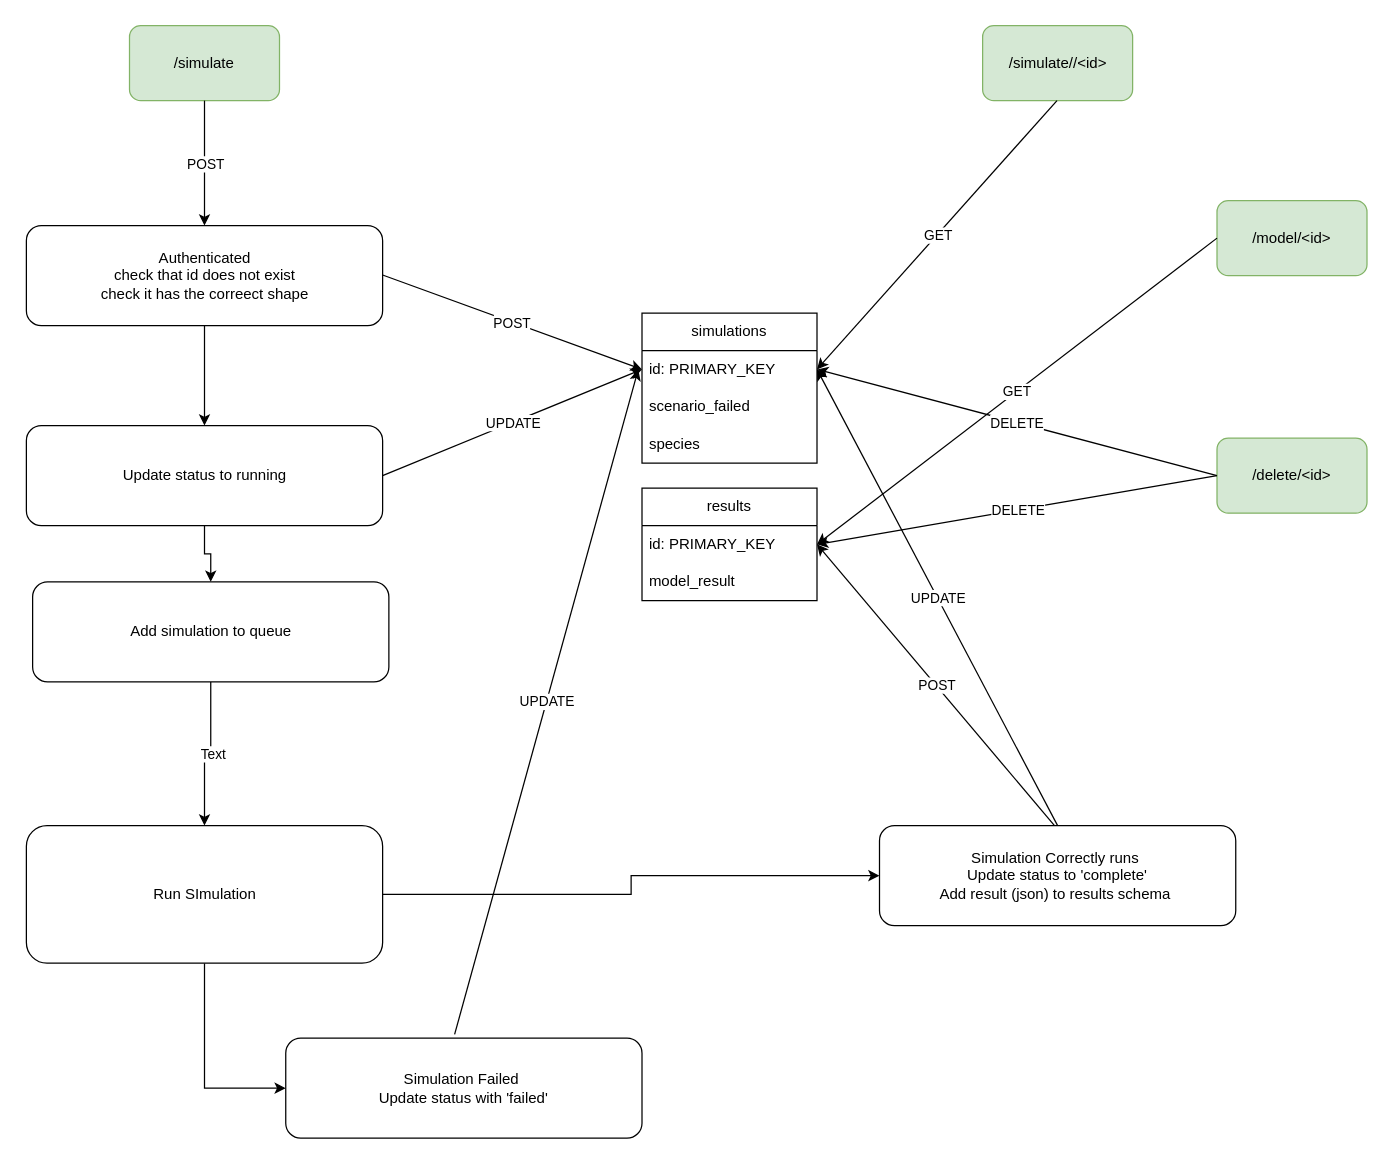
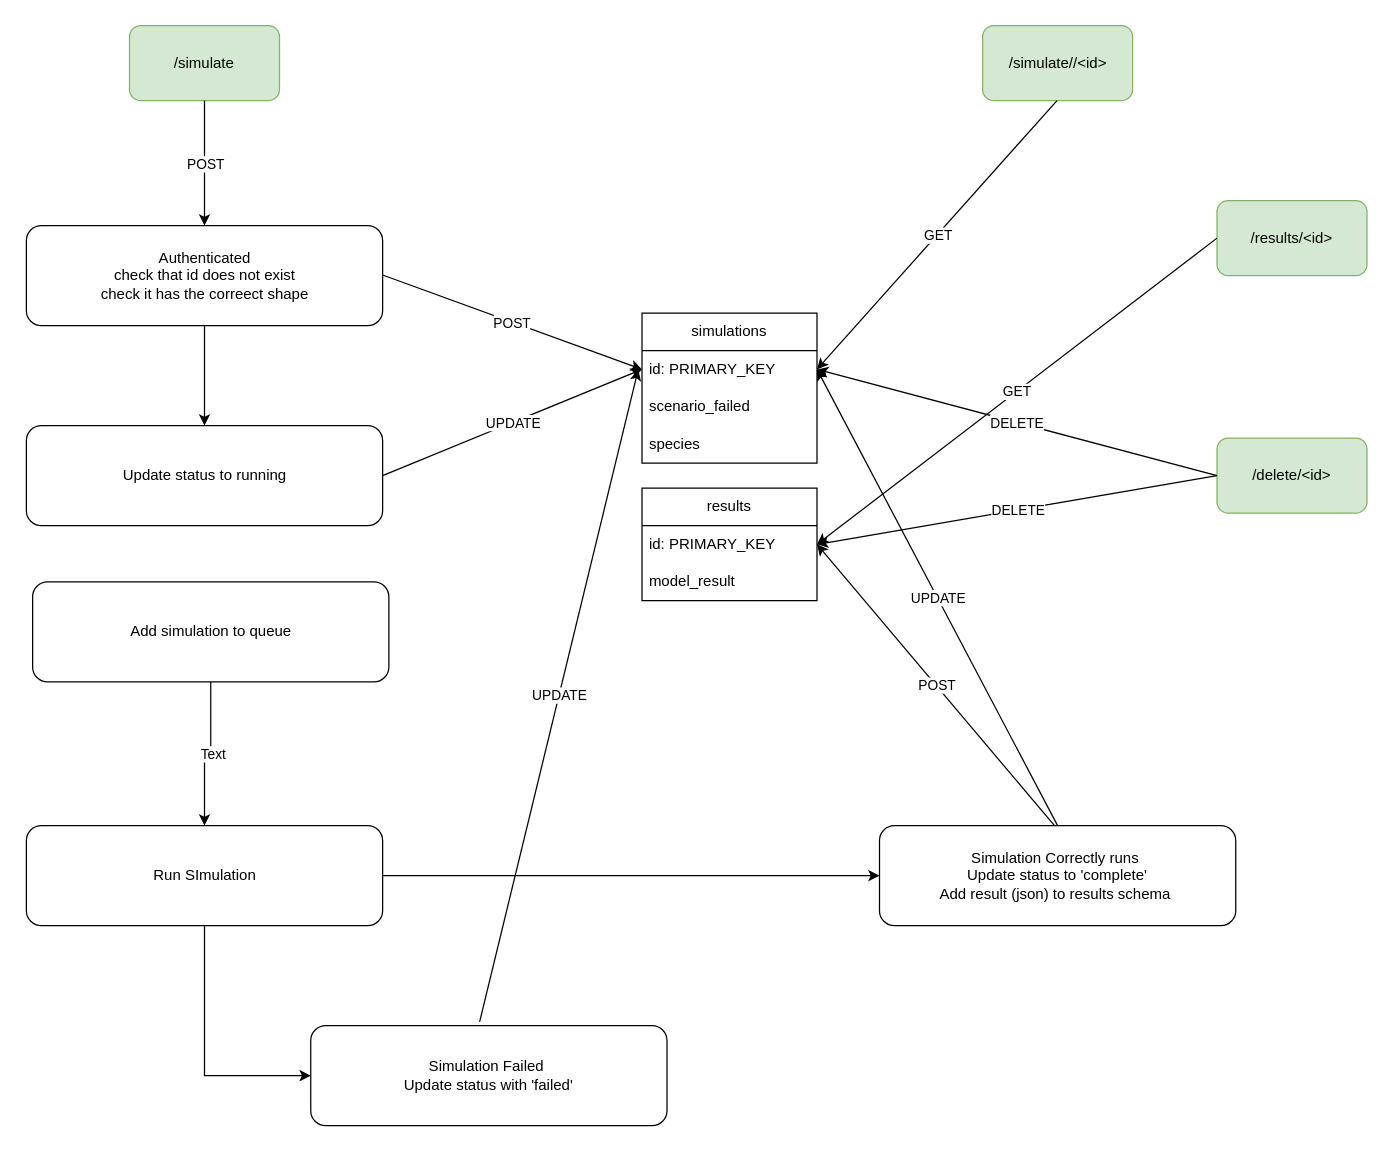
(1292, 238) -> (1292, 238)
(204, 553) -> none
(204, 894) -> (204, 876)
(464, 1088) -> (489, 1076)
